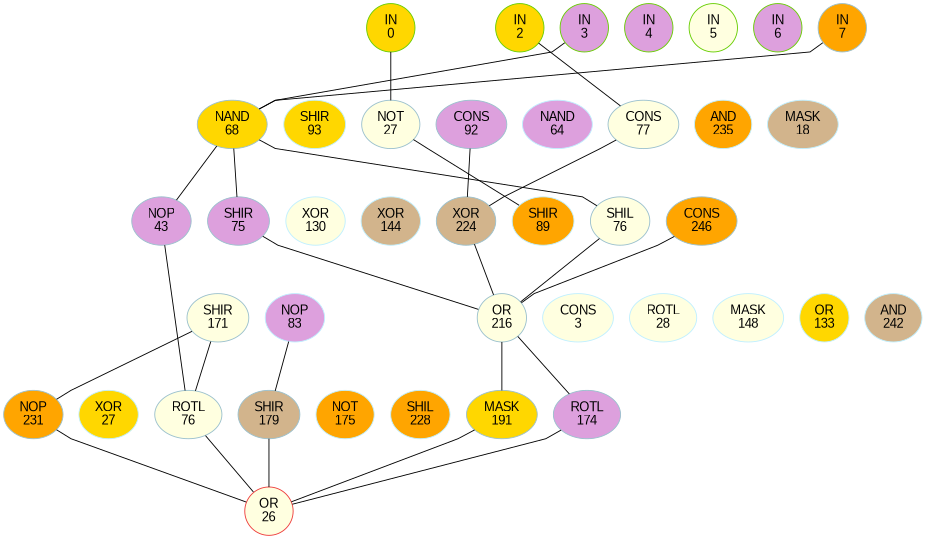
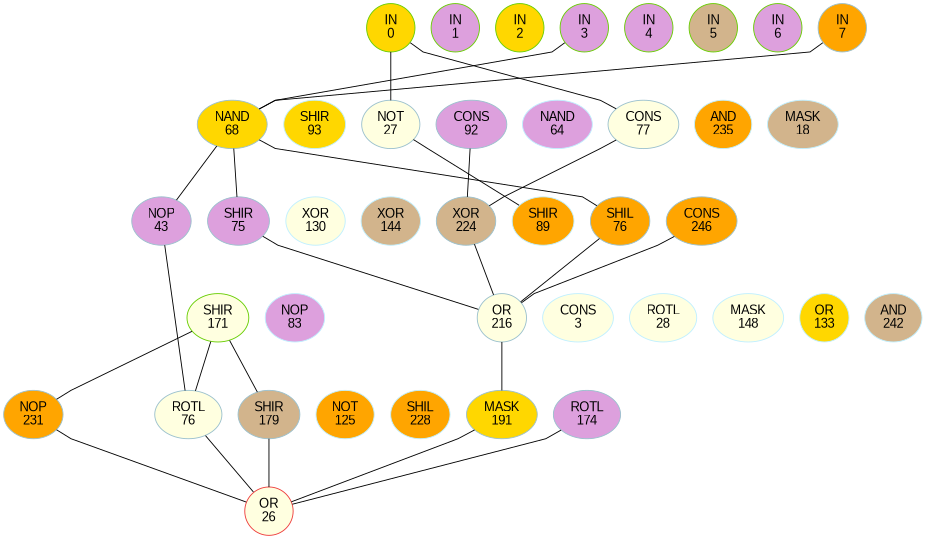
none -> (455, 28)
(713, 28) -> (713, 28)
(586, 79) -> (502, 74)
(620, 221) -> (620, 221)
(218, 318) -> (218, 318)
(544, 365) -> none
(282, 366) -> (243, 366)
(109, 415) -> none
(345, 415) -> (345, 415)
